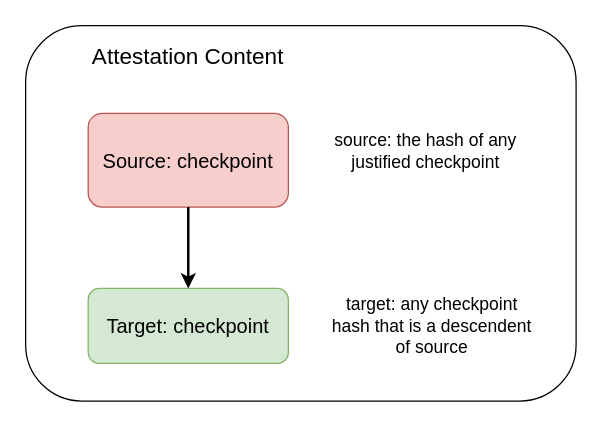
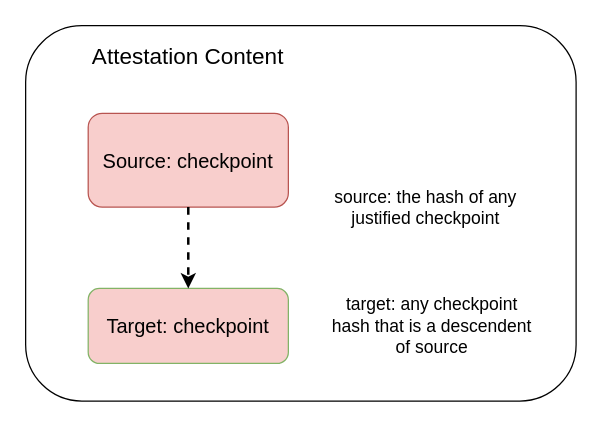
(426, 151) -> (426, 207)
(188, 245) -> (188, 245)
(188, 326) -> (188, 326)
